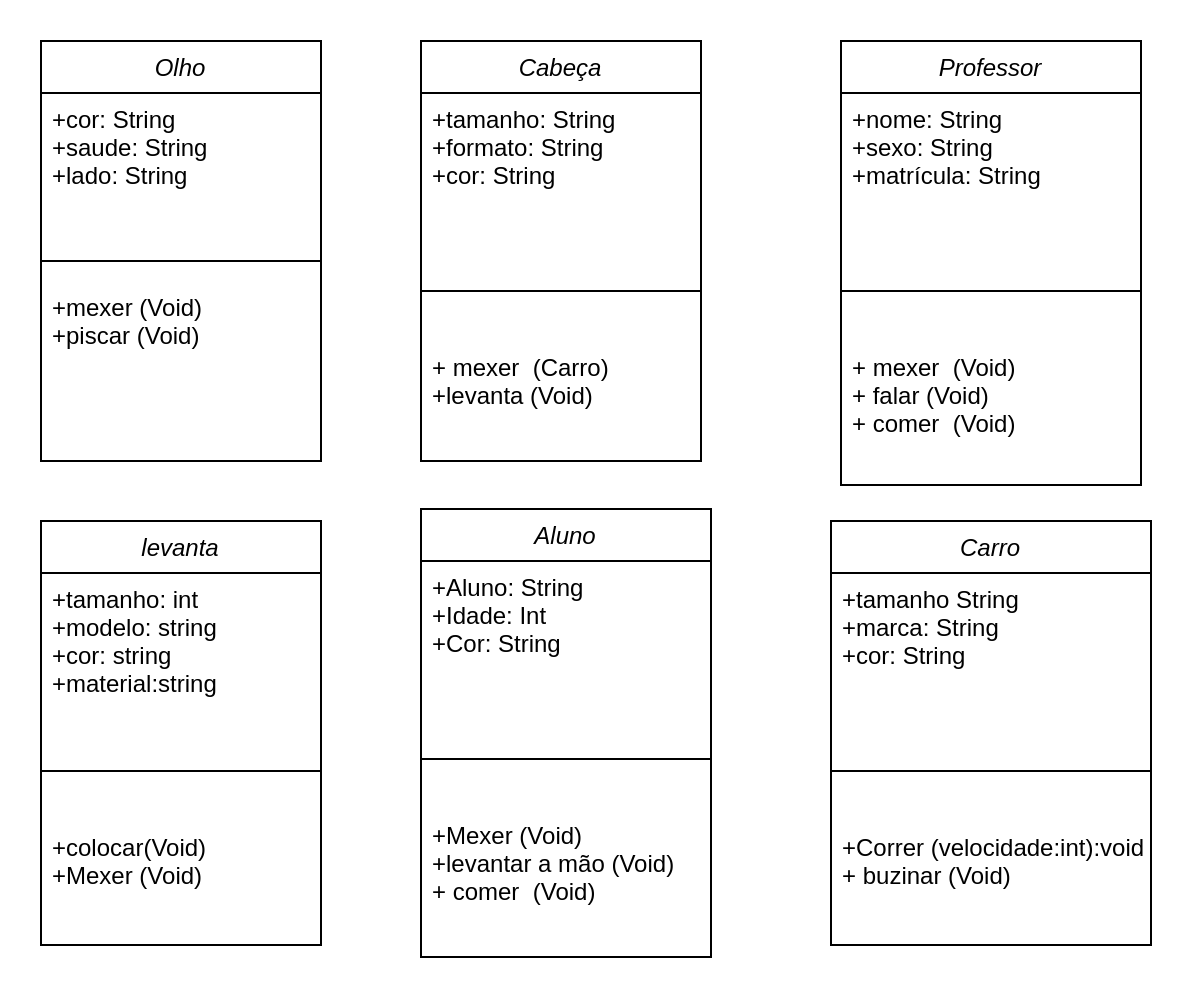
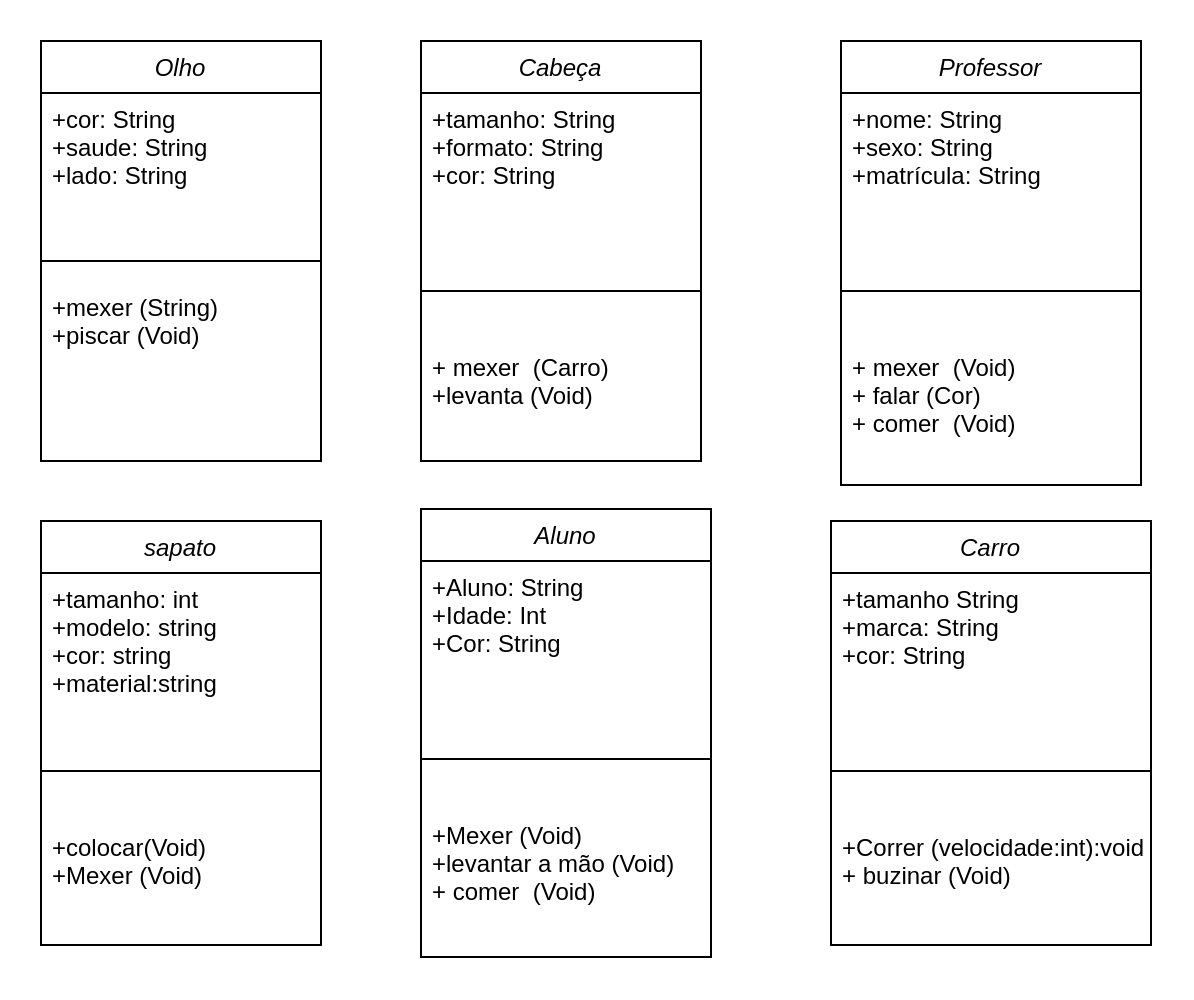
(133, 308) -> (147, 308)
(943, 368) -> (943, 368)
(180, 548) -> (180, 548)
